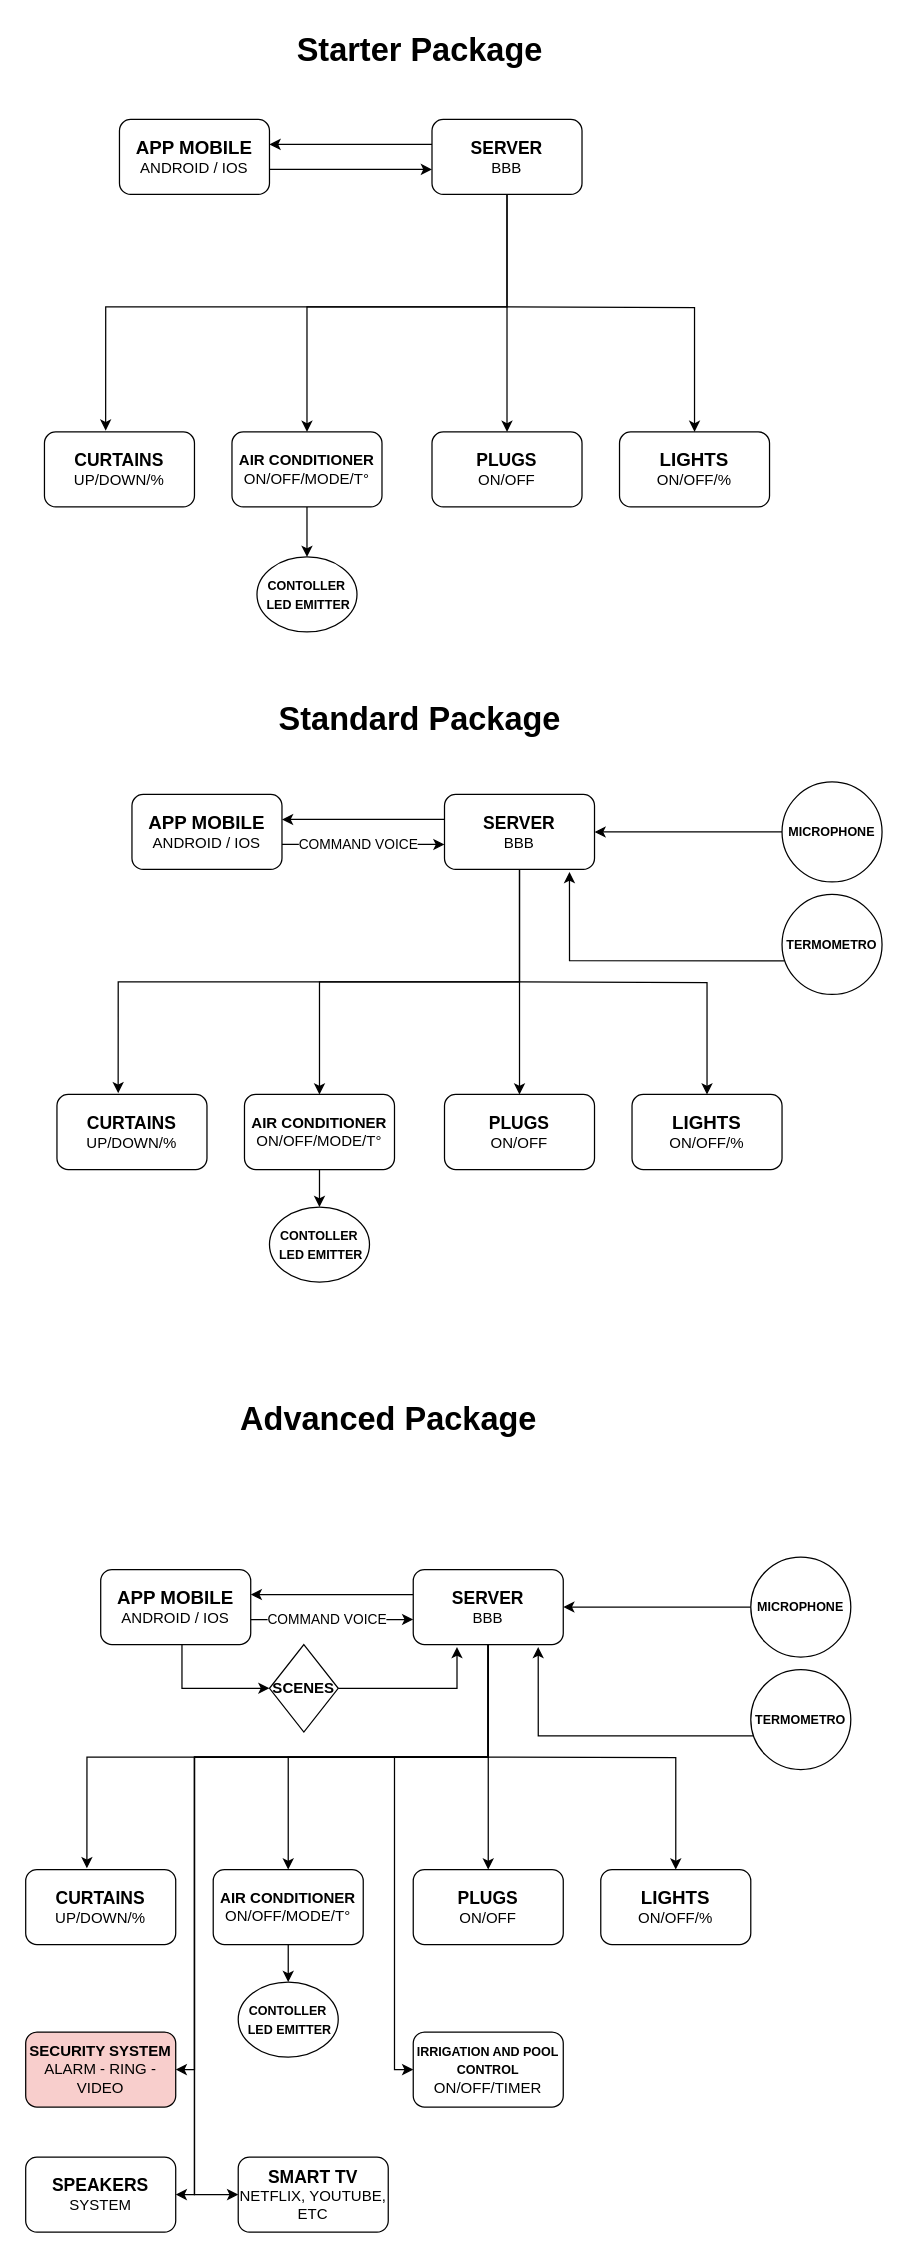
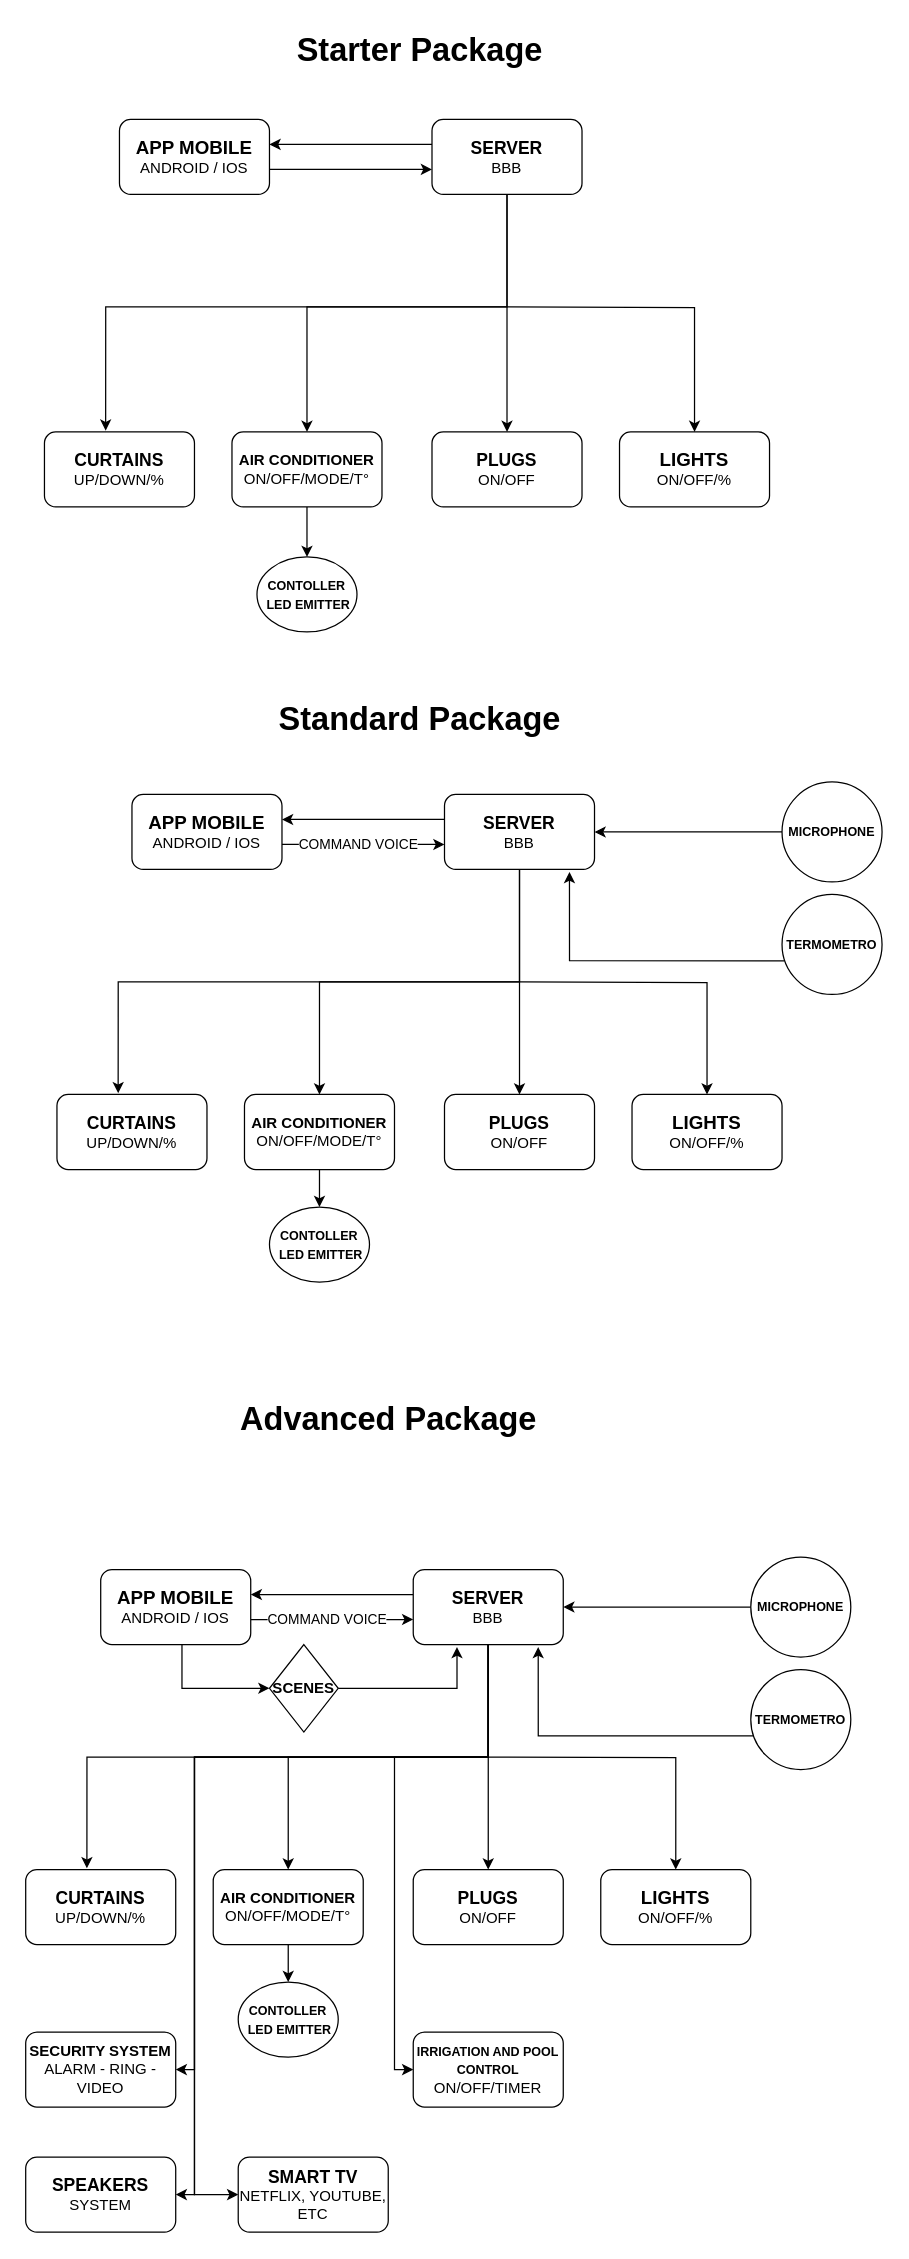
(101, 2069) -> (101, 2069)
